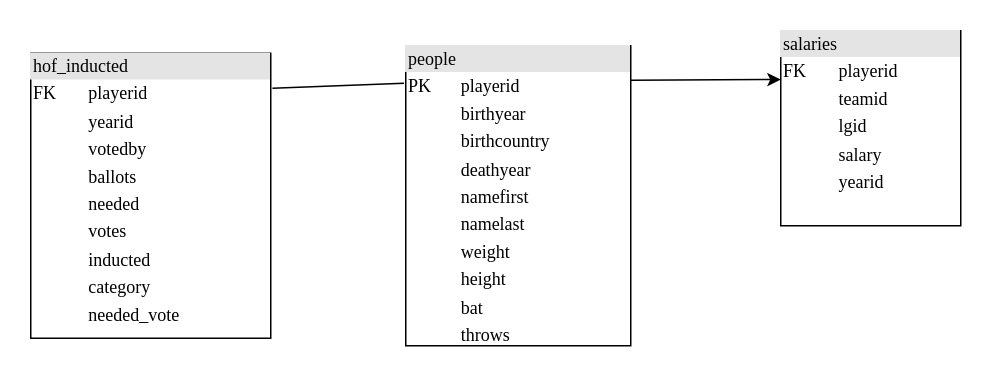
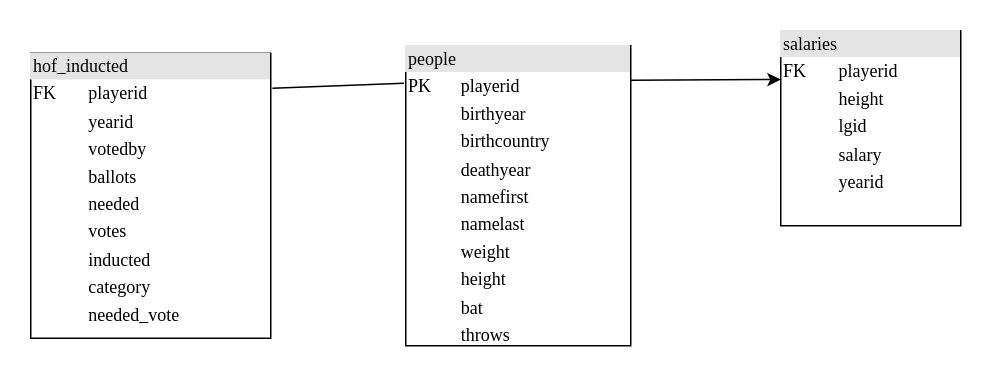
(826, 96) -> (826, 96)
